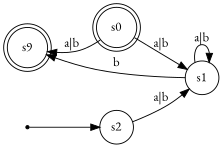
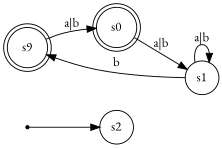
(80, 50) -> (66, 32)
(158, 110) -> none
